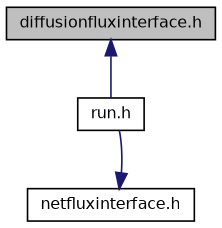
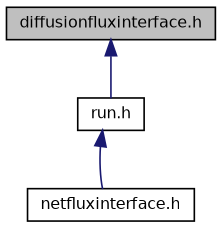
(122, 152) -> (100, 168)
